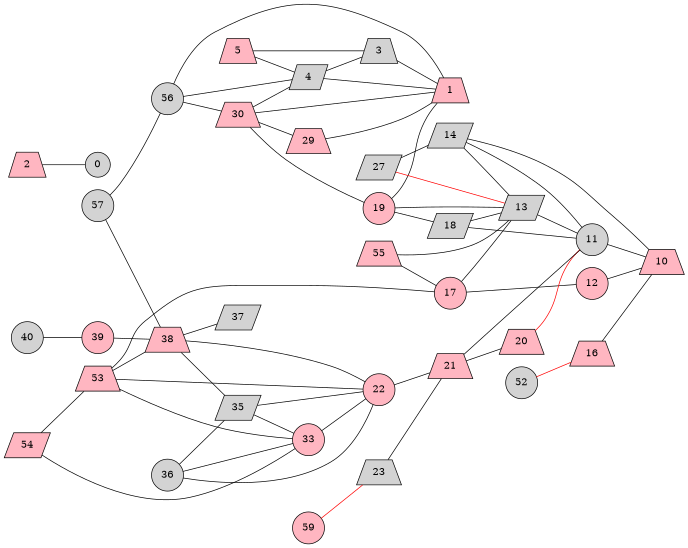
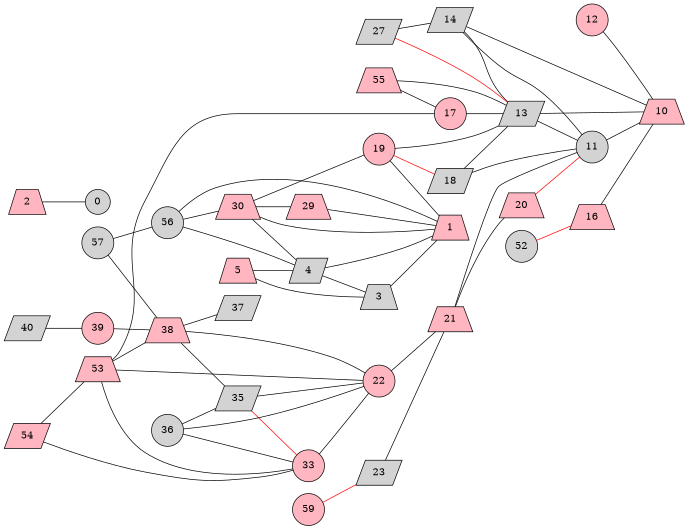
none -> (592, 113)
(414, 217) -> (414, 165)
(521, 288) -> none
(27, 338) -> (27, 328)
(274, 424) -> (274, 433)
(379, 472) -> (379, 473)
